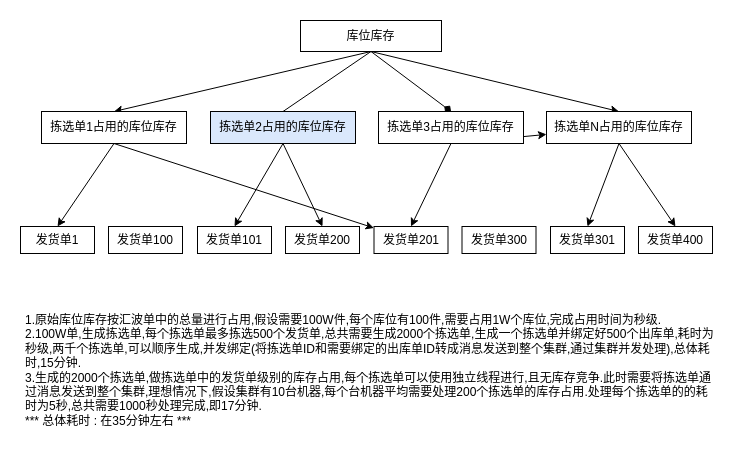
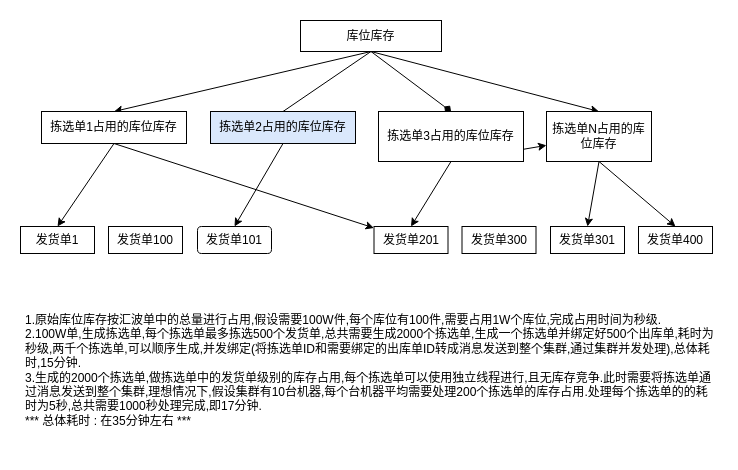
(451, 128) -> (451, 137)
(619, 128) -> (599, 137)
(302, 183) -> none
(235, 240) -> (235, 240)
(323, 240) -> none
